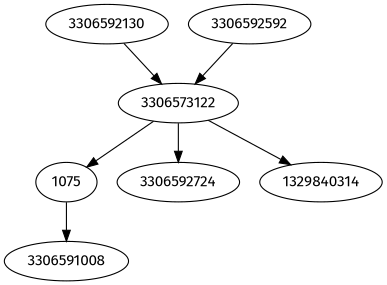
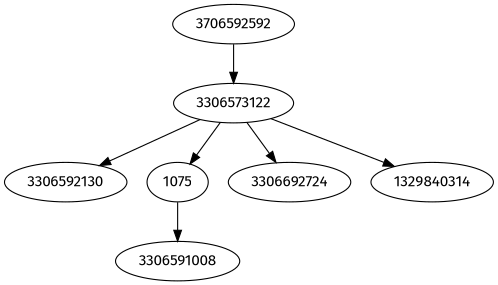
(250, 24) -> (234, 24)
(139, 60) -> (155, 140)
(178, 182) -> (290, 182)
